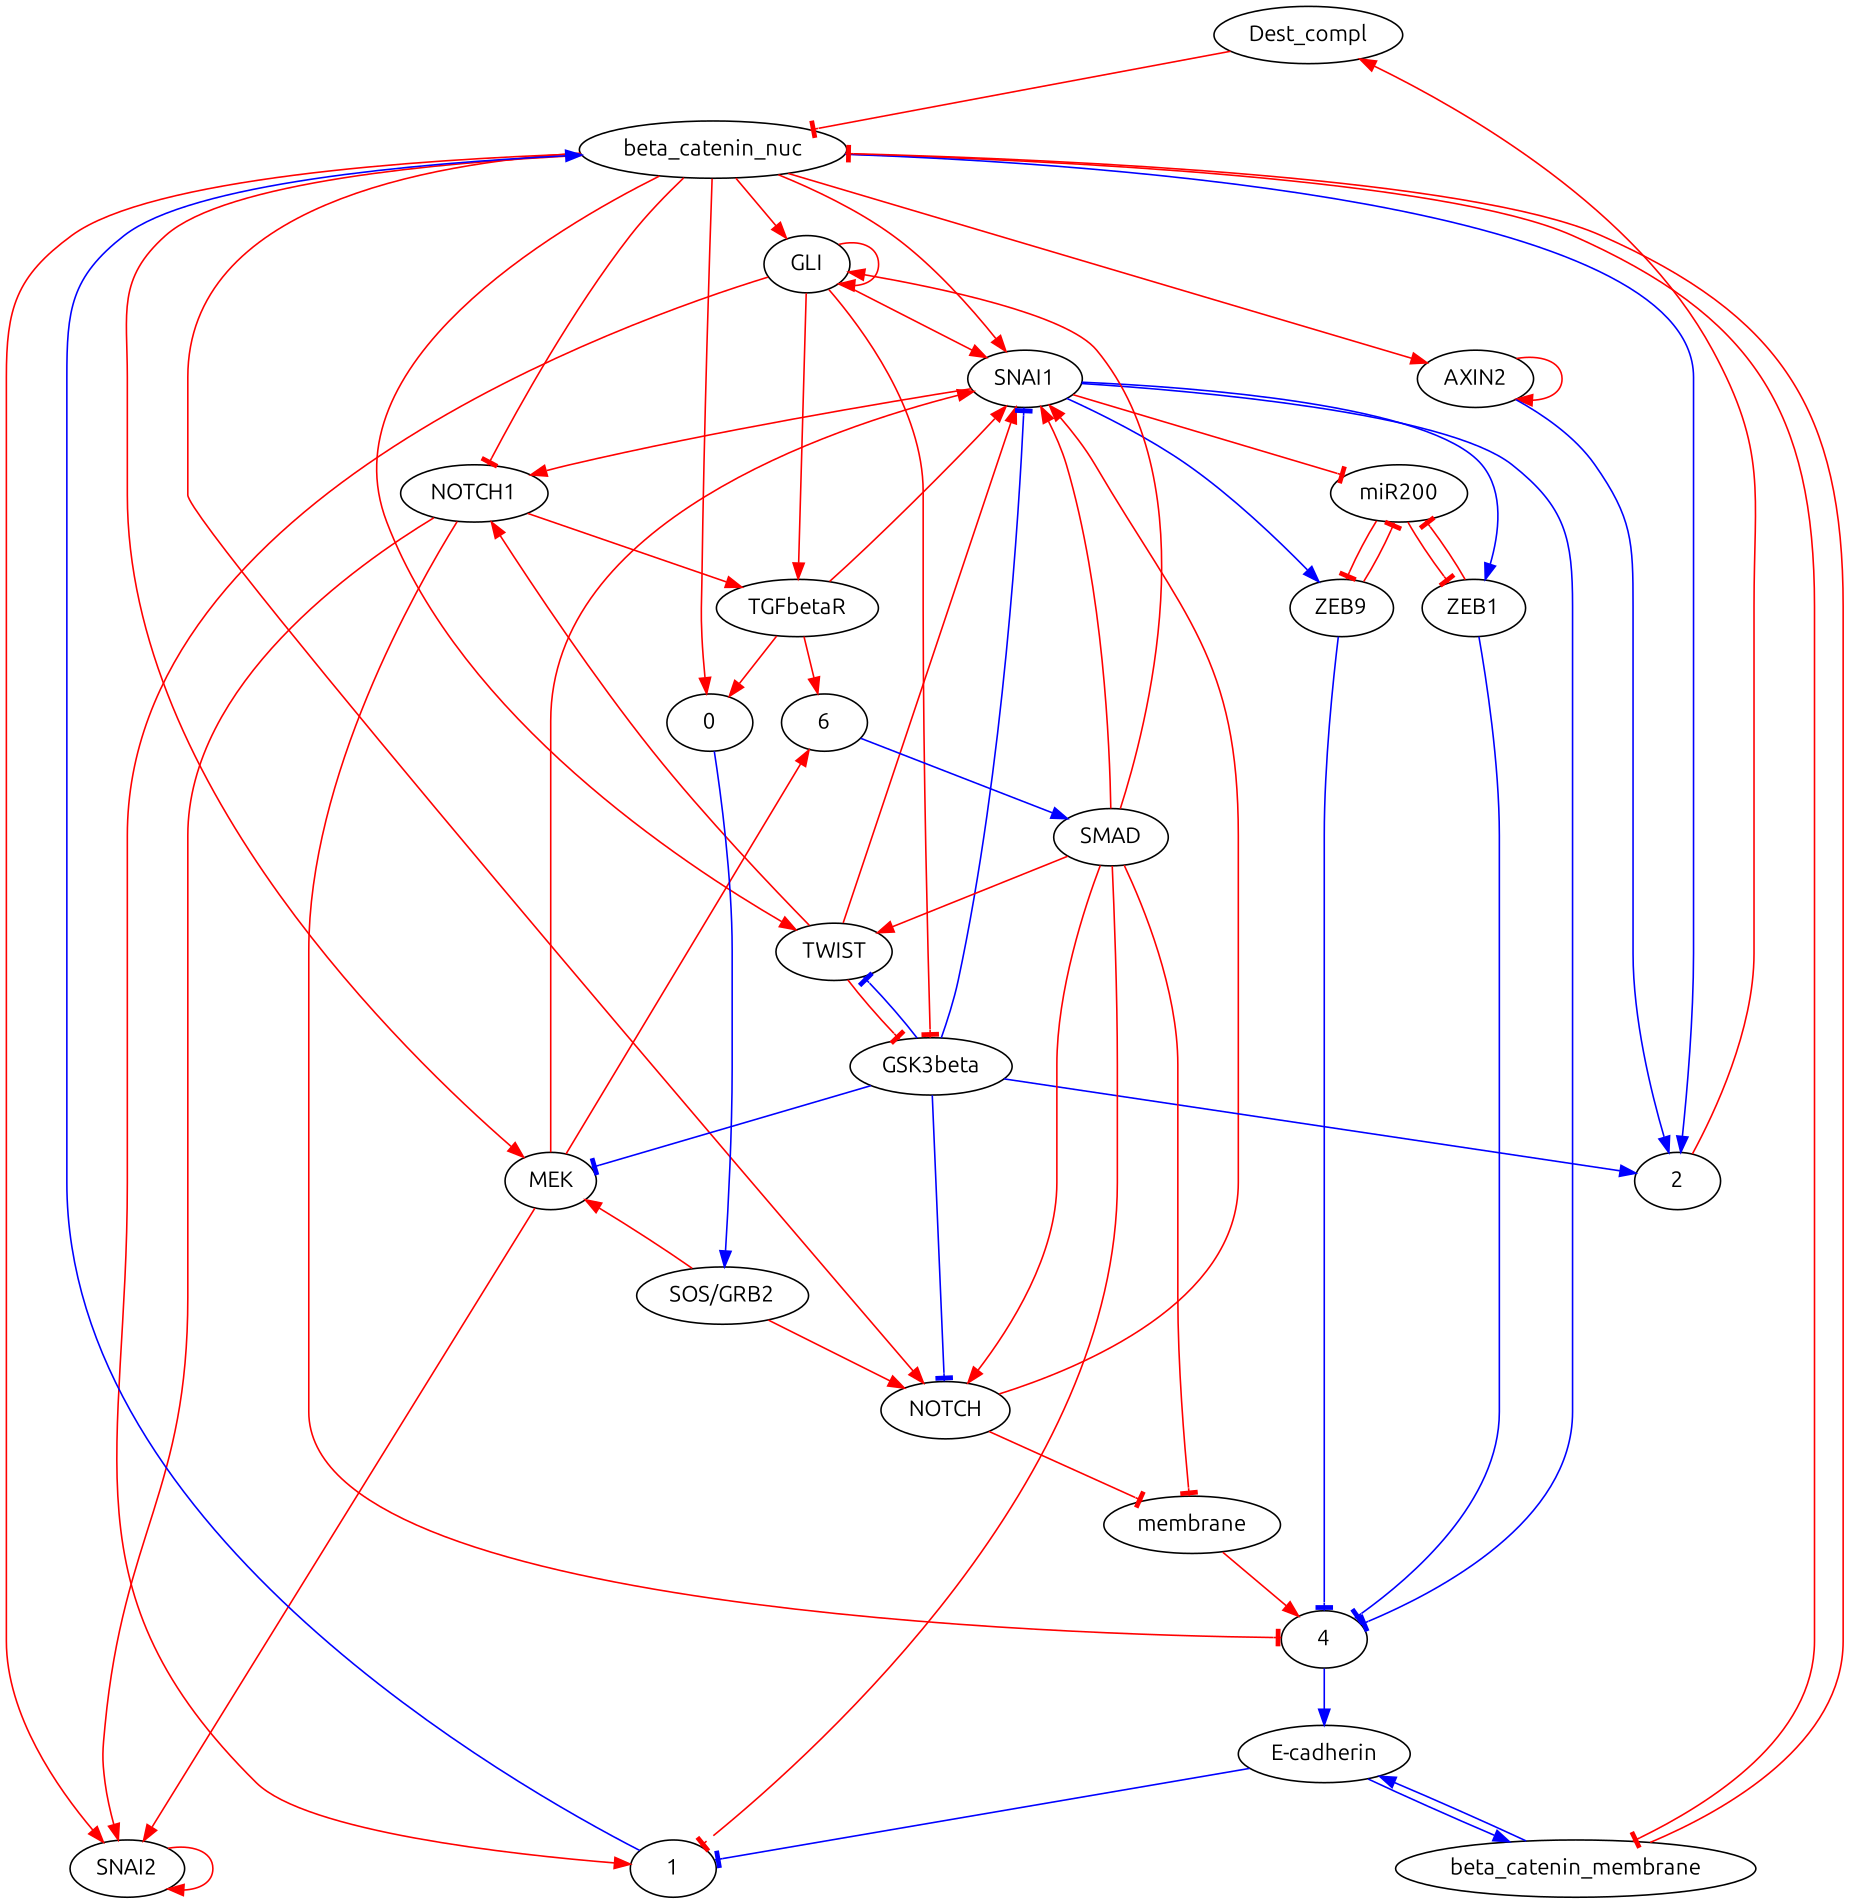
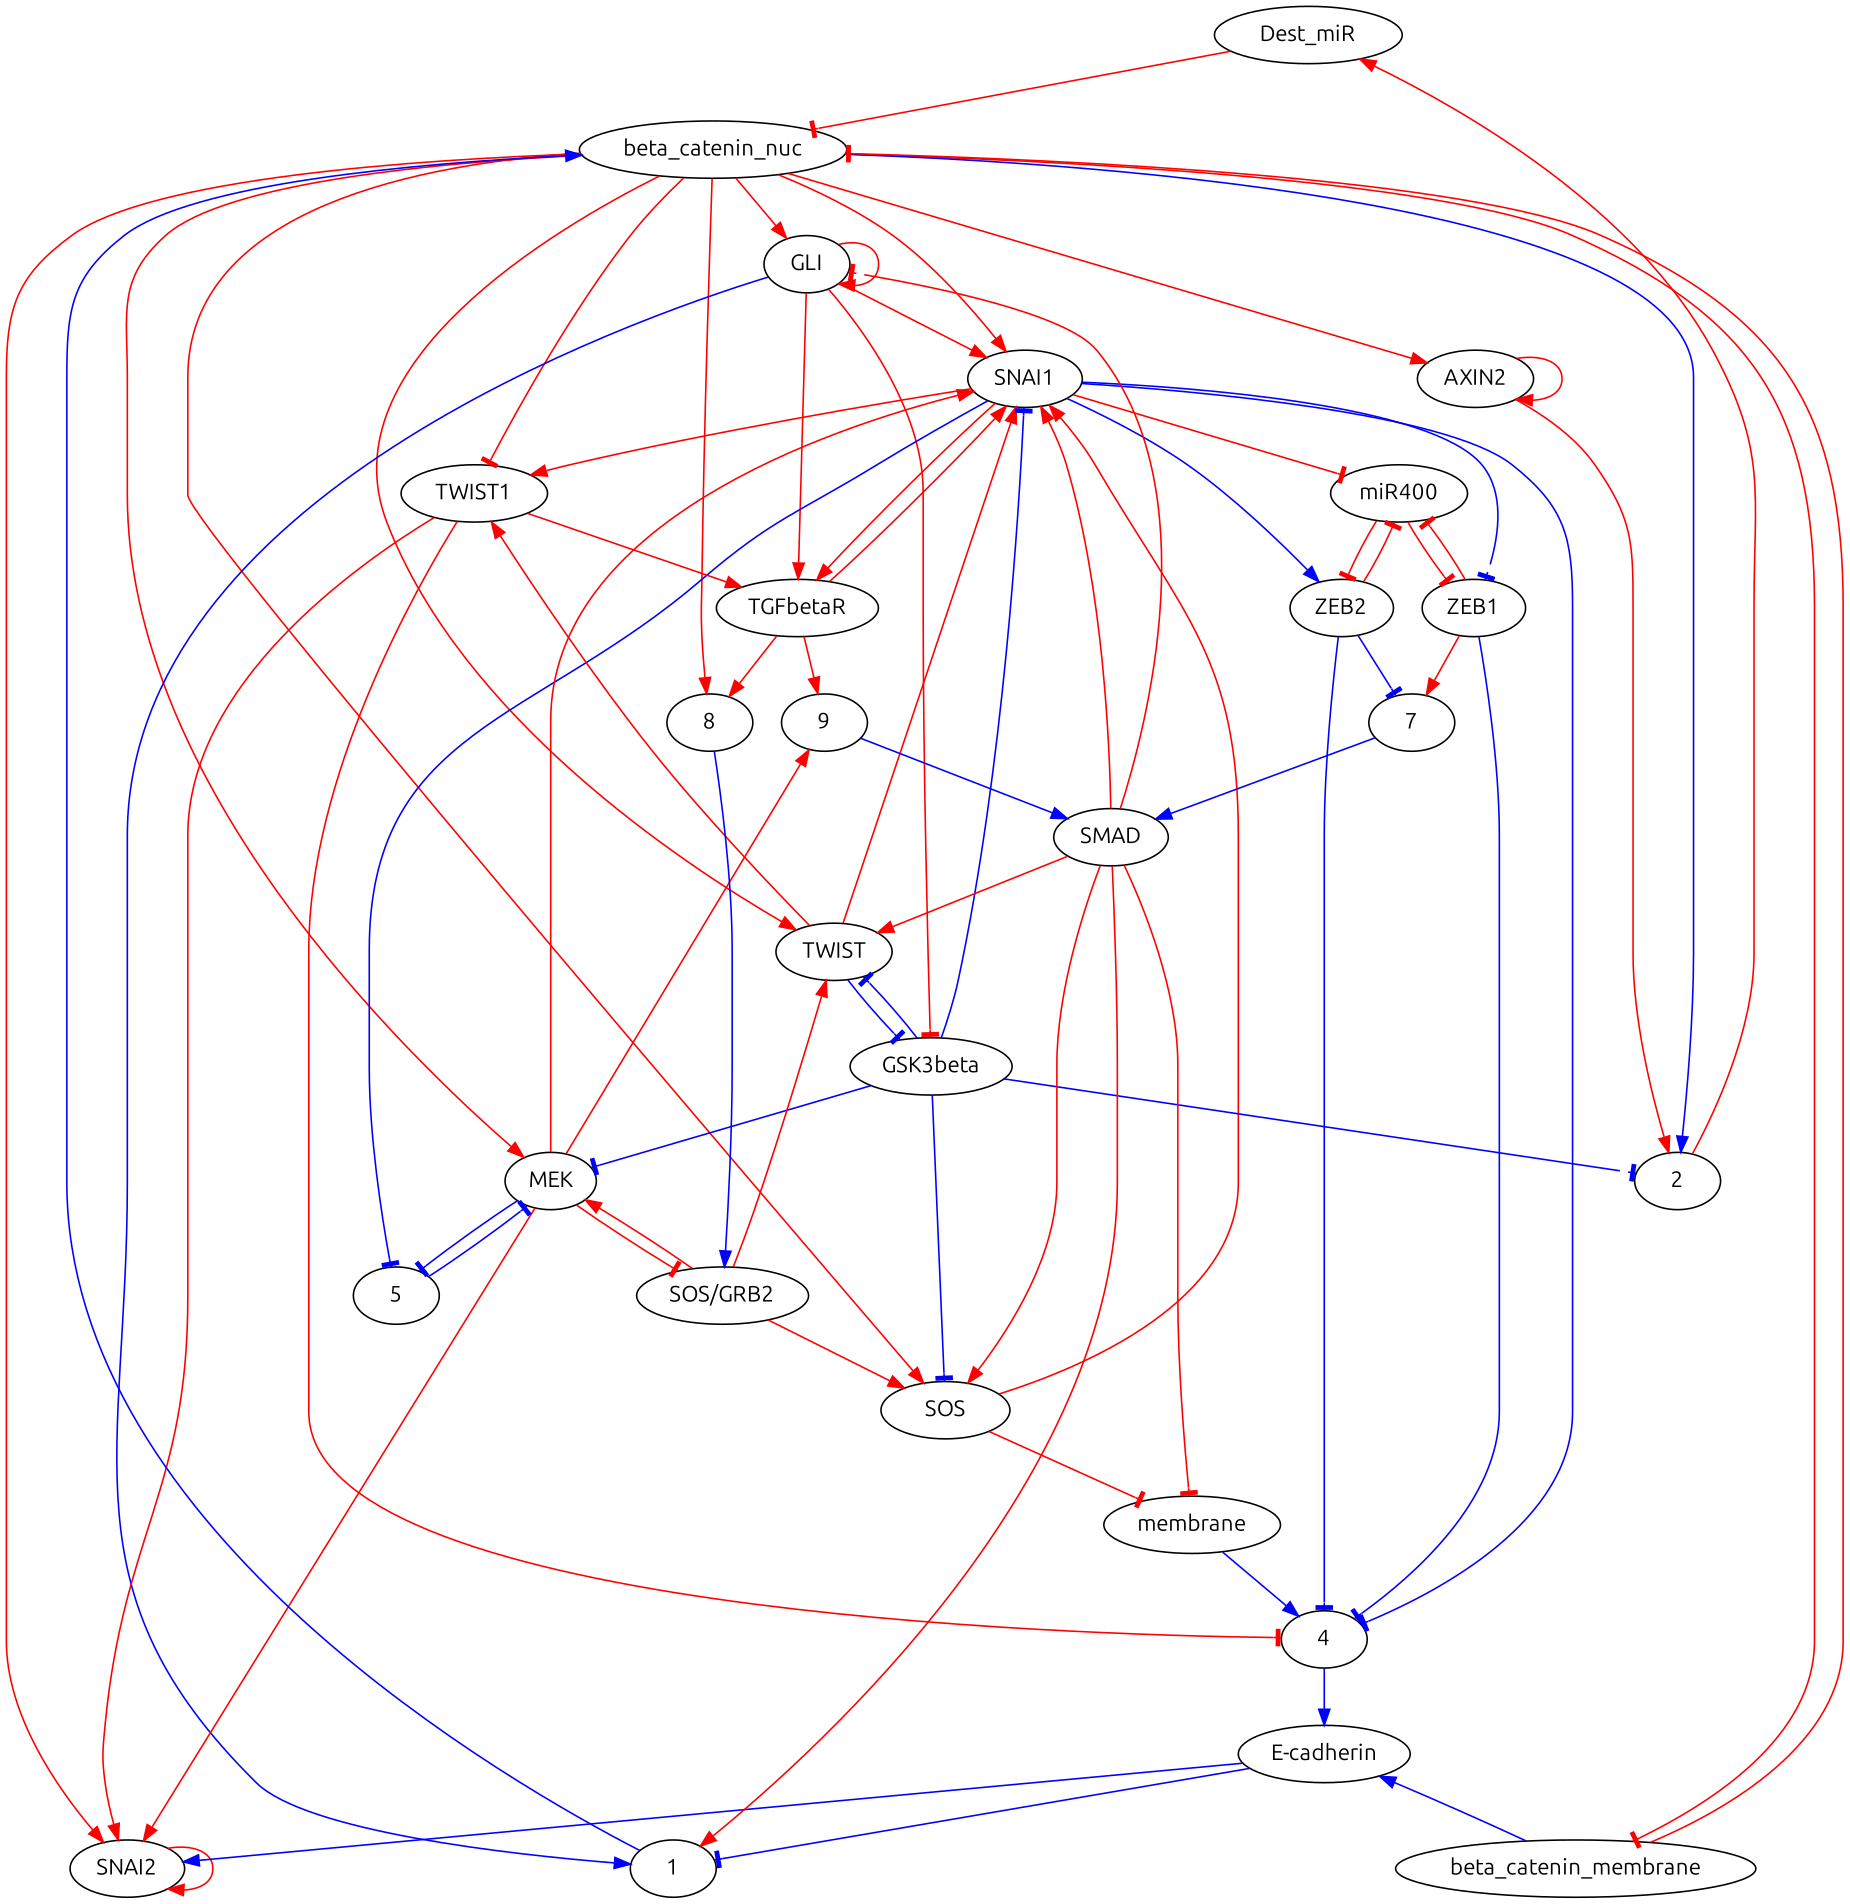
(1308, 35) -> (1308, 35)
(1339, 409) -> (1339, 409)
(1147, 453) -> (1147, 453)
none -> (910, 484)
(474, 493) -> (474, 493)
(1399, 493) -> (1399, 493)
(1342, 608) -> (1342, 608)
(710, 723) -> (710, 723)
(824, 723) -> (824, 723)
none -> (1412, 723)
(1633, 747) -> (1633, 747)
(870, 1007) -> (870, 1007)
(127, 1063) -> (127, 1063)
(1312, 1125) -> (1312, 1125)
none -> (780, 1132)
none -> (623, 1237)
none -> (396, 1296)
(945, 1410) -> (945, 1410)
(1062, 1411) -> (1062, 1411)
(1254, 1579) -> (1254, 1579)
(1431, 1808) -> (721, 1812)
